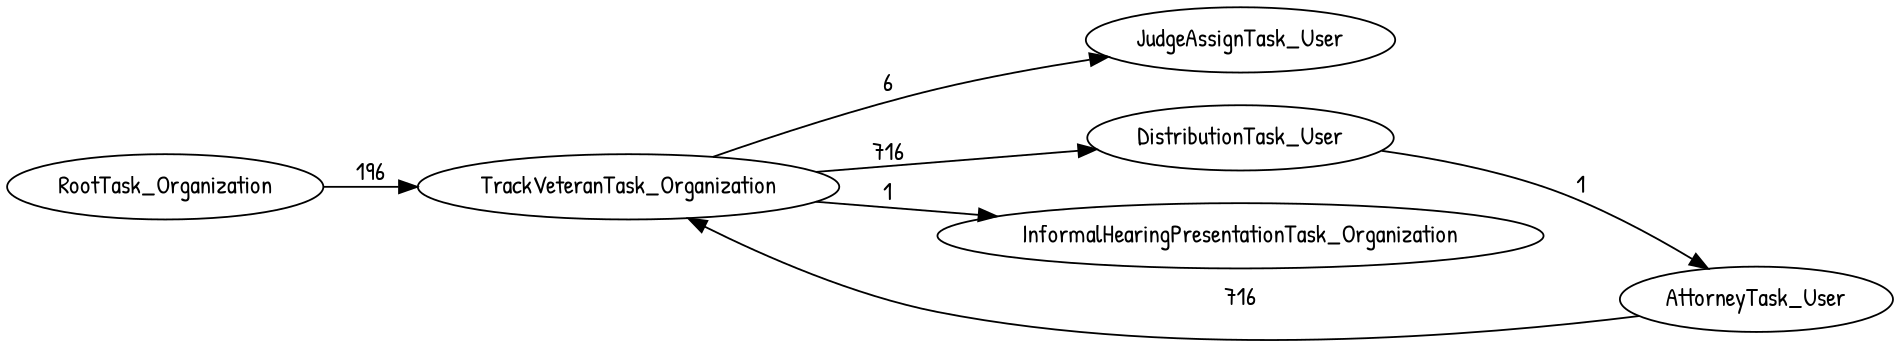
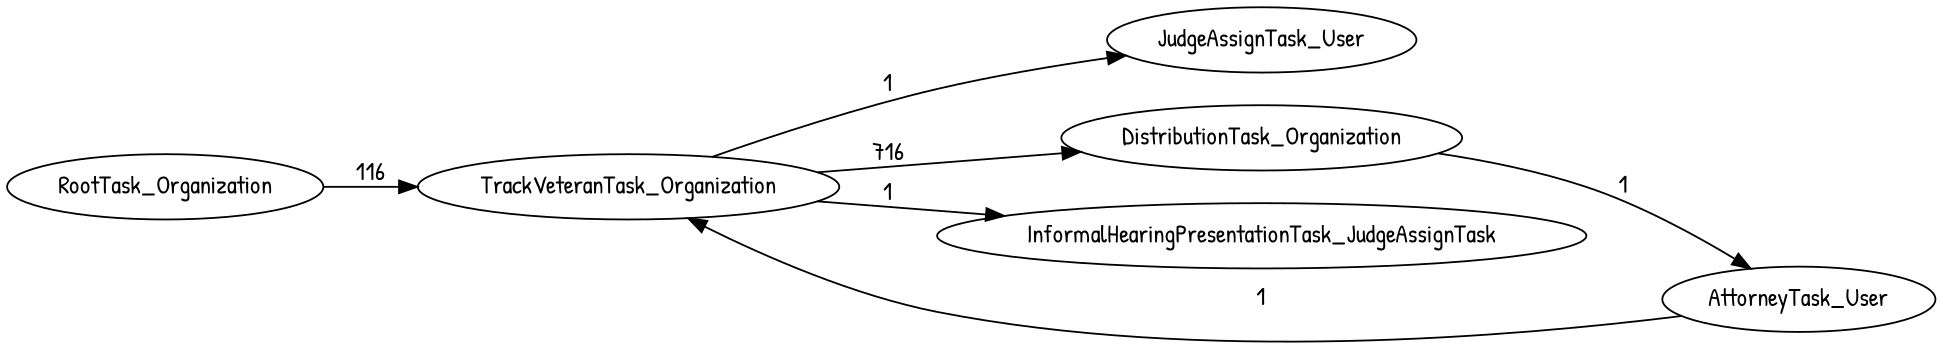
(889, 84) -> (889, 84)
(1241, 138) -> (1262, 138)
(370, 173) -> (370, 173)
(1241, 236) -> (1262, 236)
(1241, 298) -> (1262, 298)
